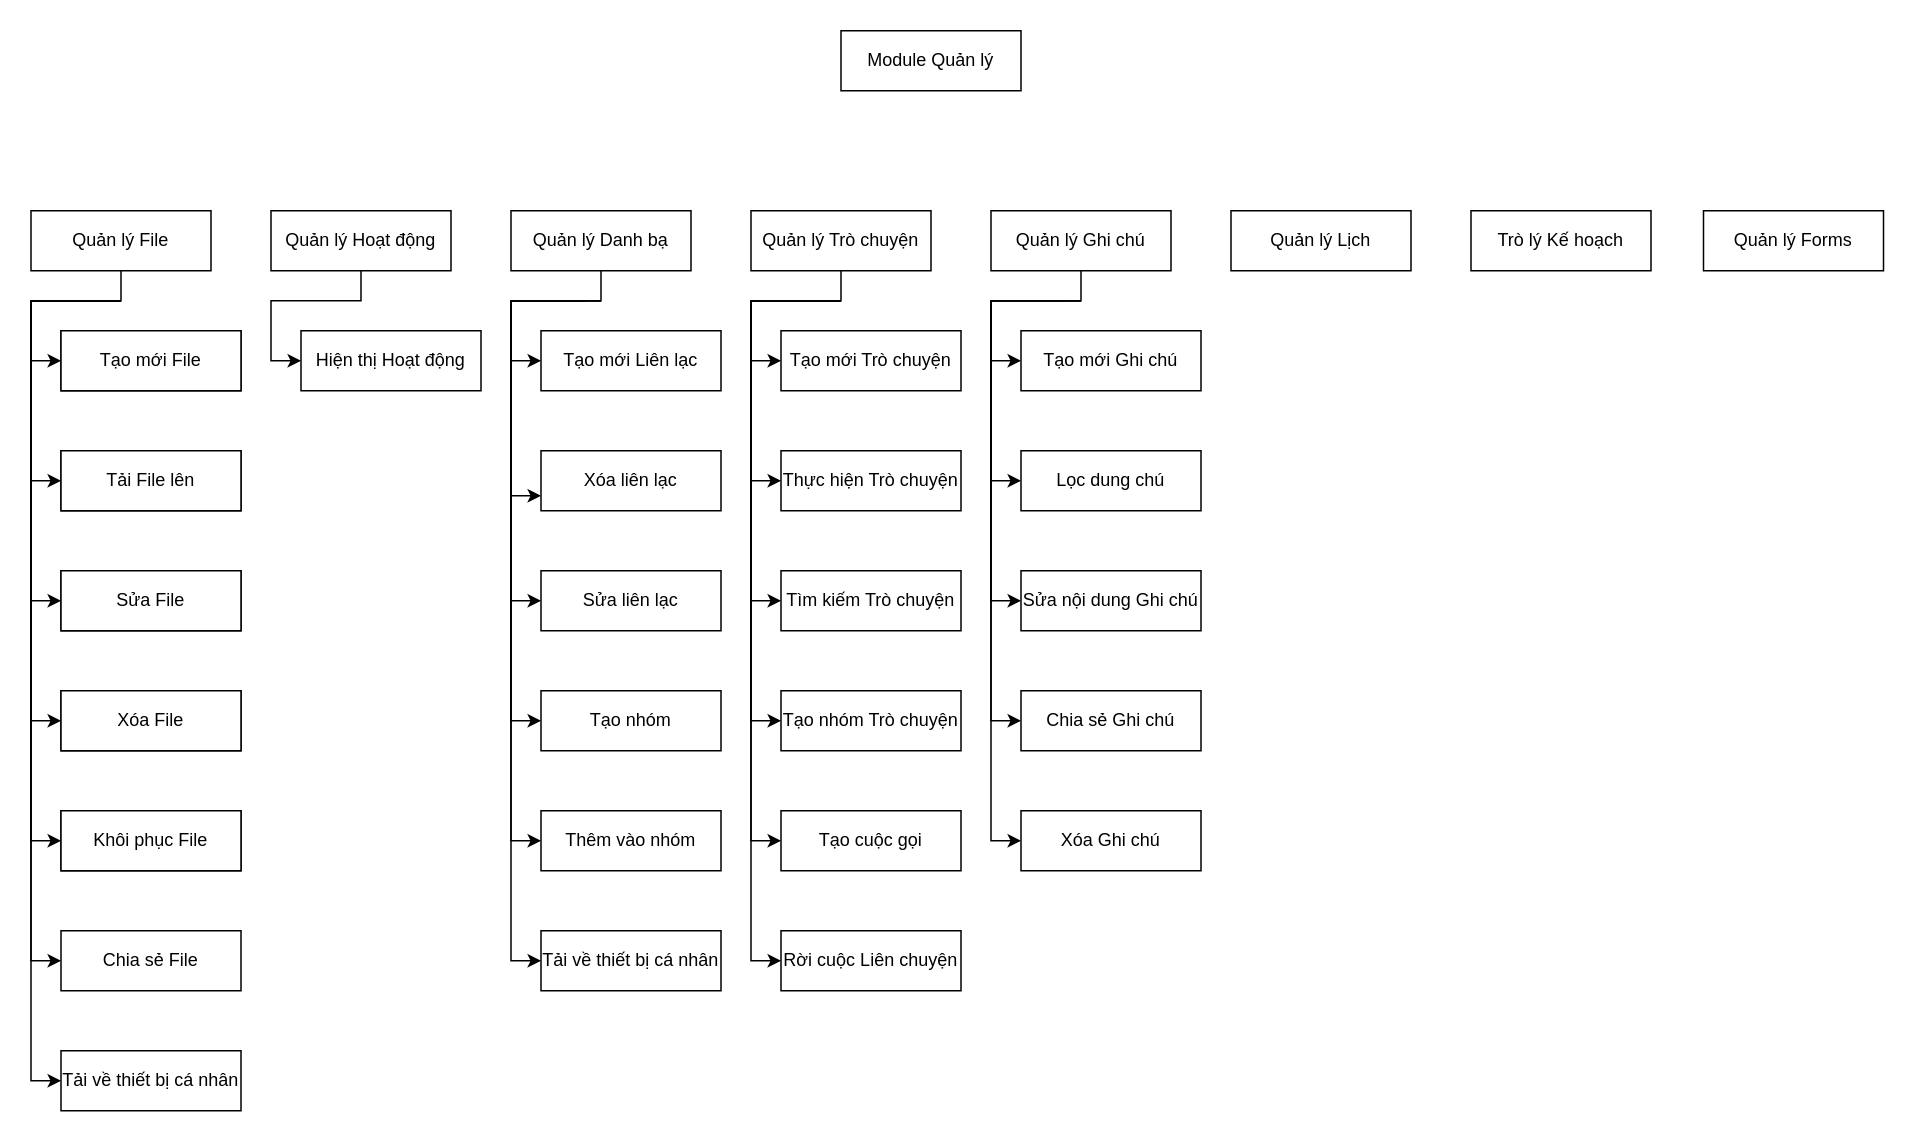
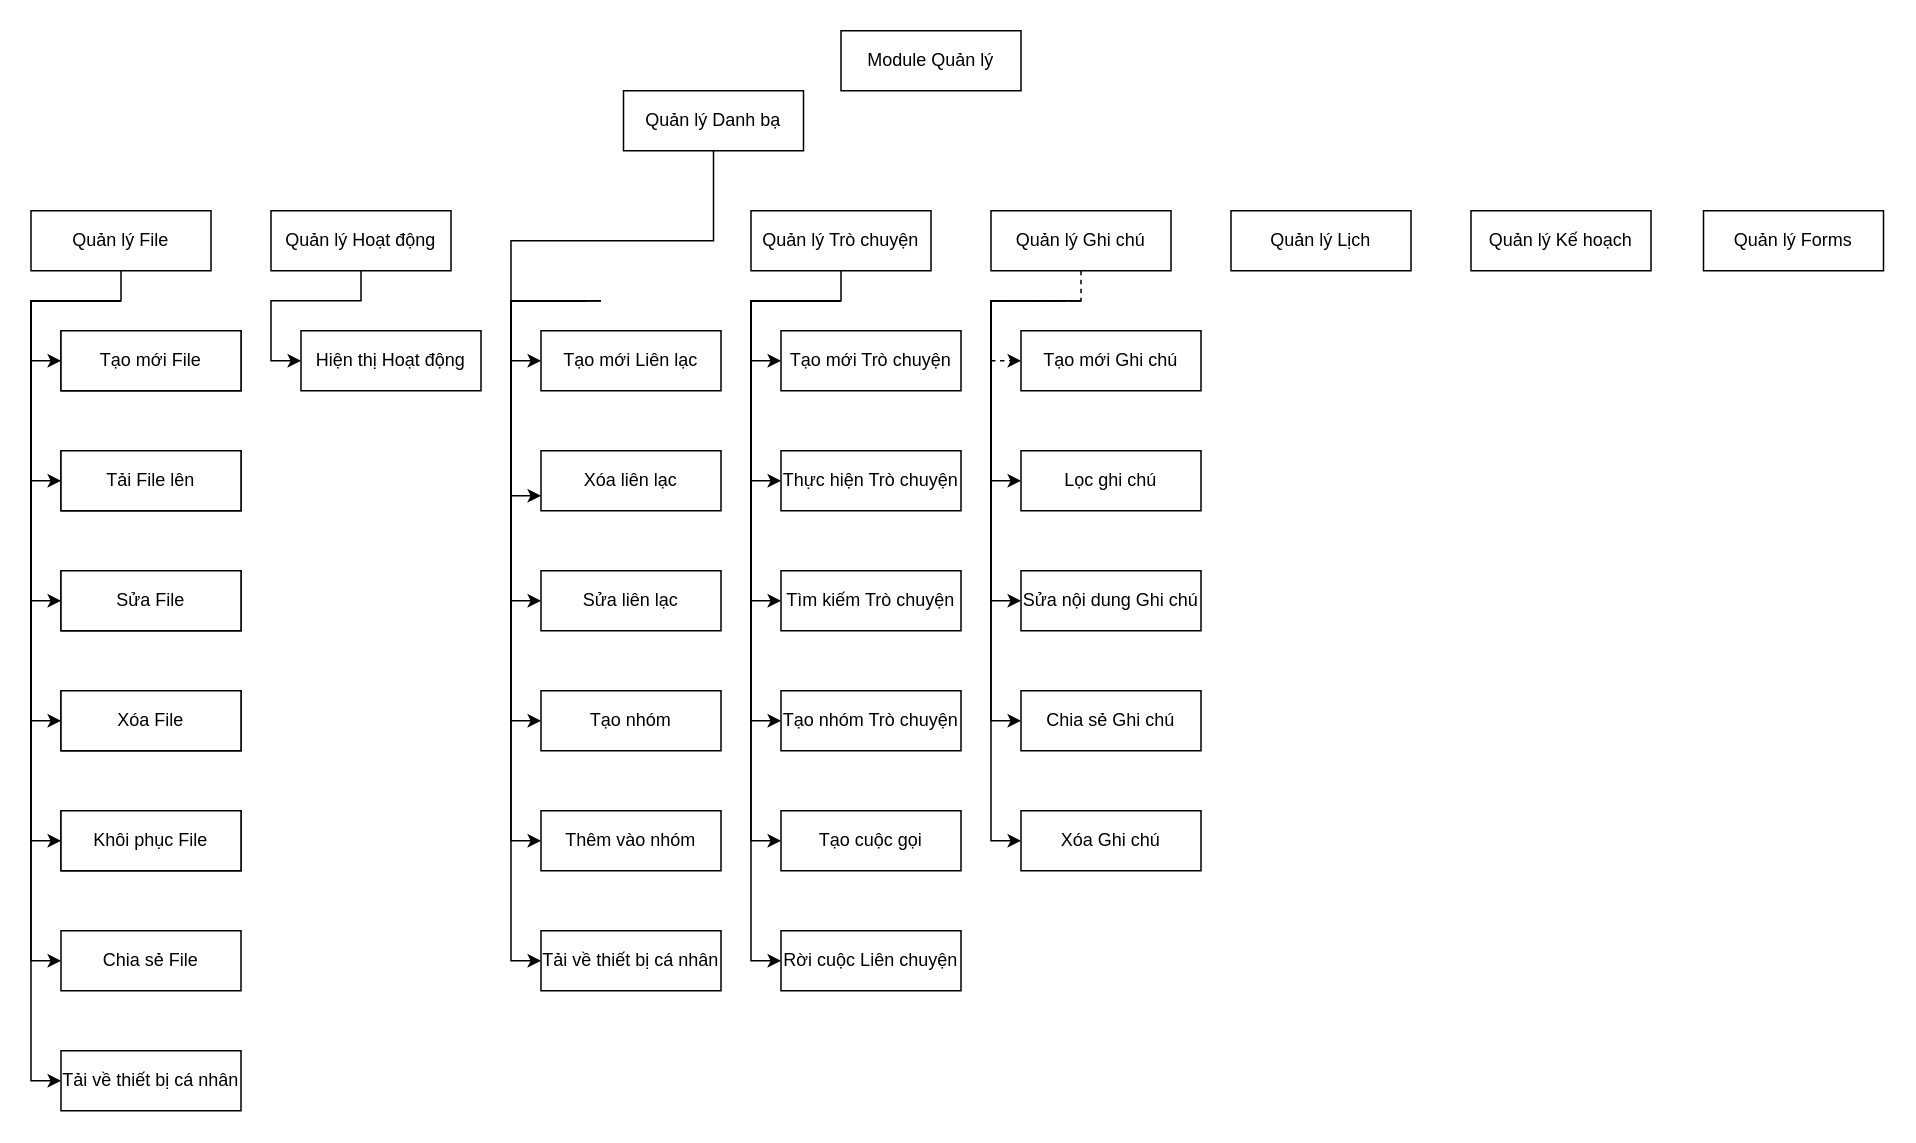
(601, 241) -> (713, 121)
(1561, 241) -> (1561, 241)
(1081, 286) -> (1081, 286)
(1111, 481) -> (1111, 481)
